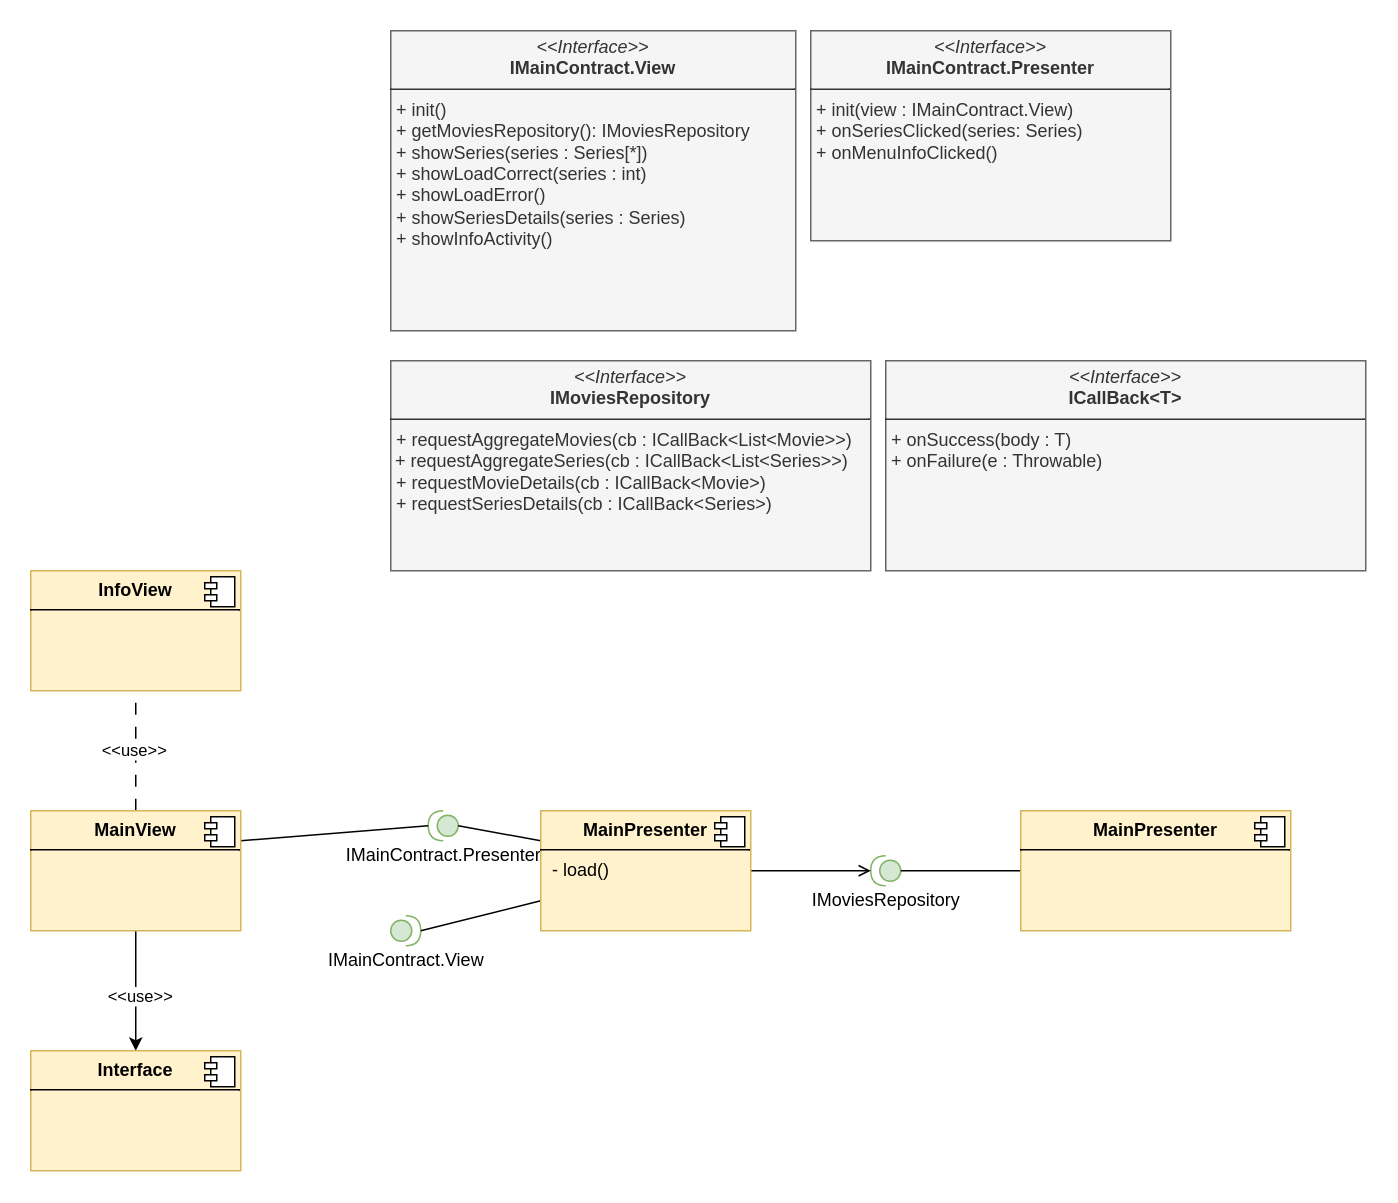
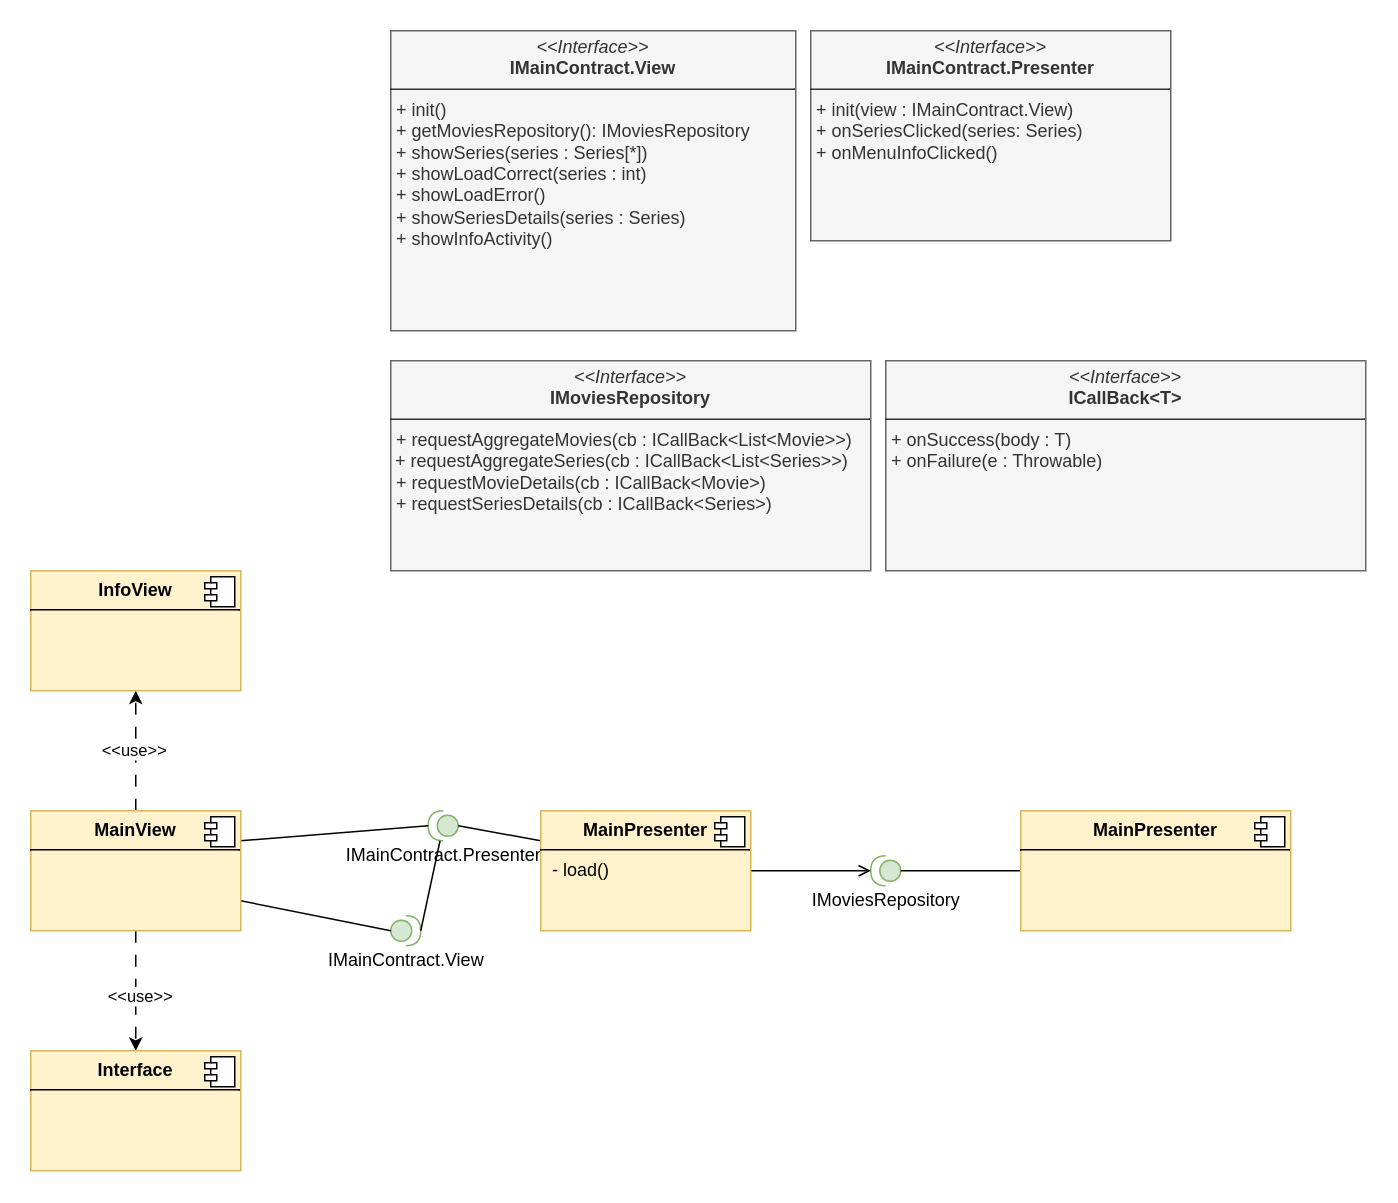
(136, 697) -> (136, 702)
none -> (316, 916)
(481, 916) -> (431, 883)
(136, 948) -> (136, 948)
